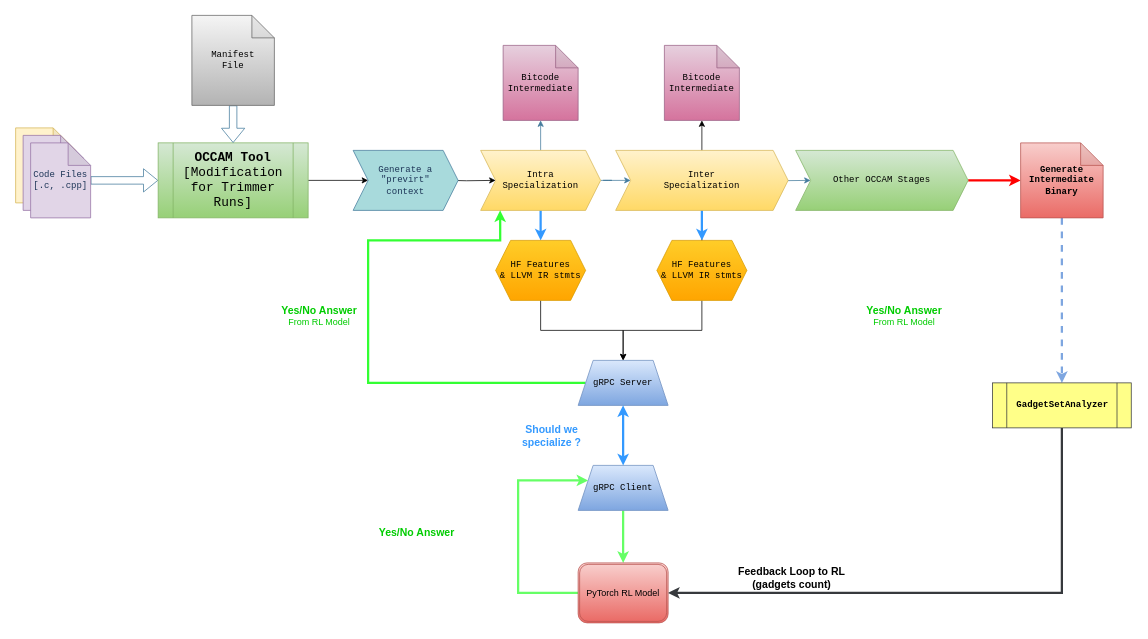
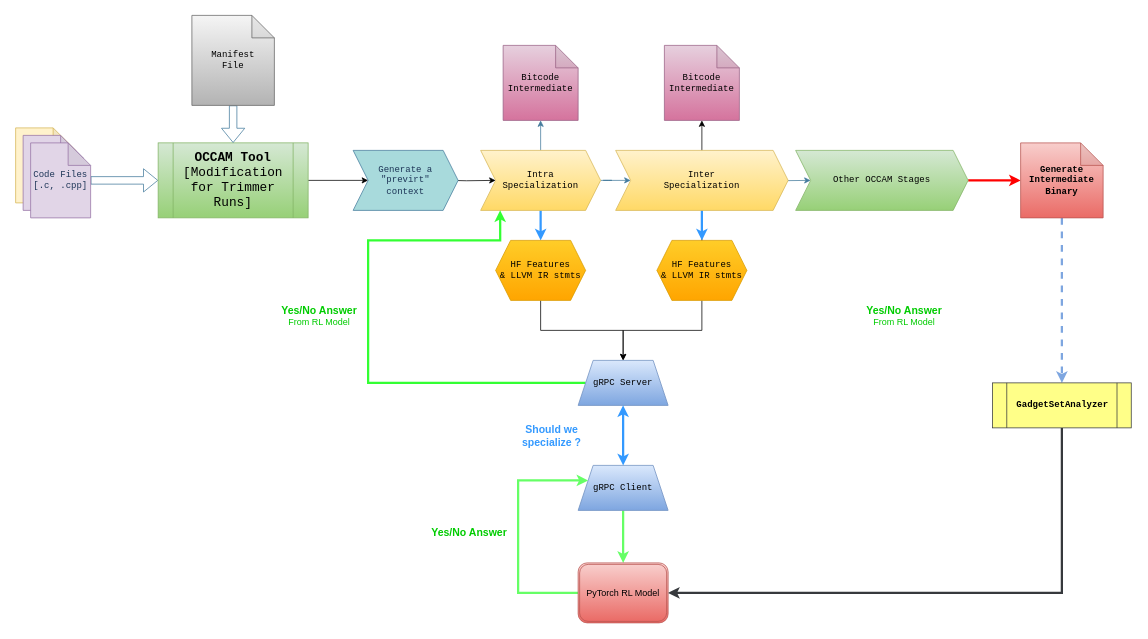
(417, 533) -> (469, 533)
(792, 578) -> none
